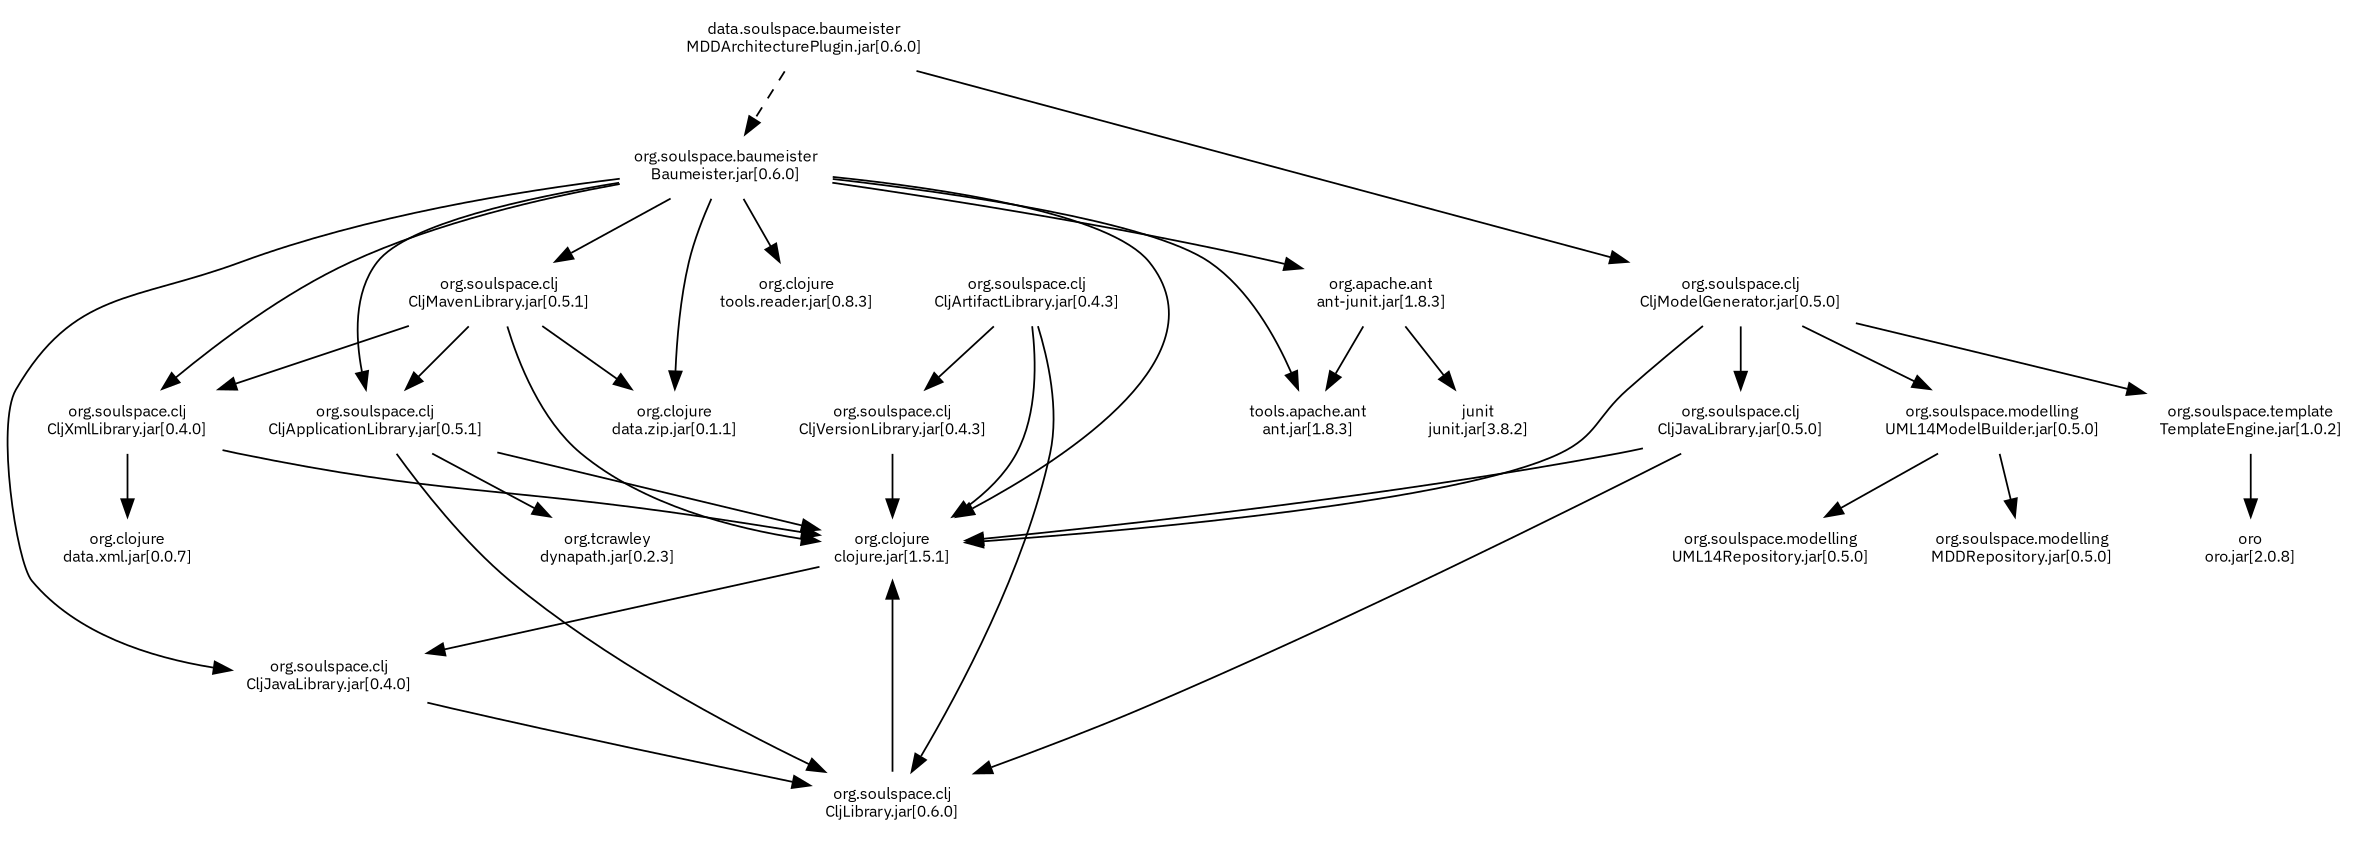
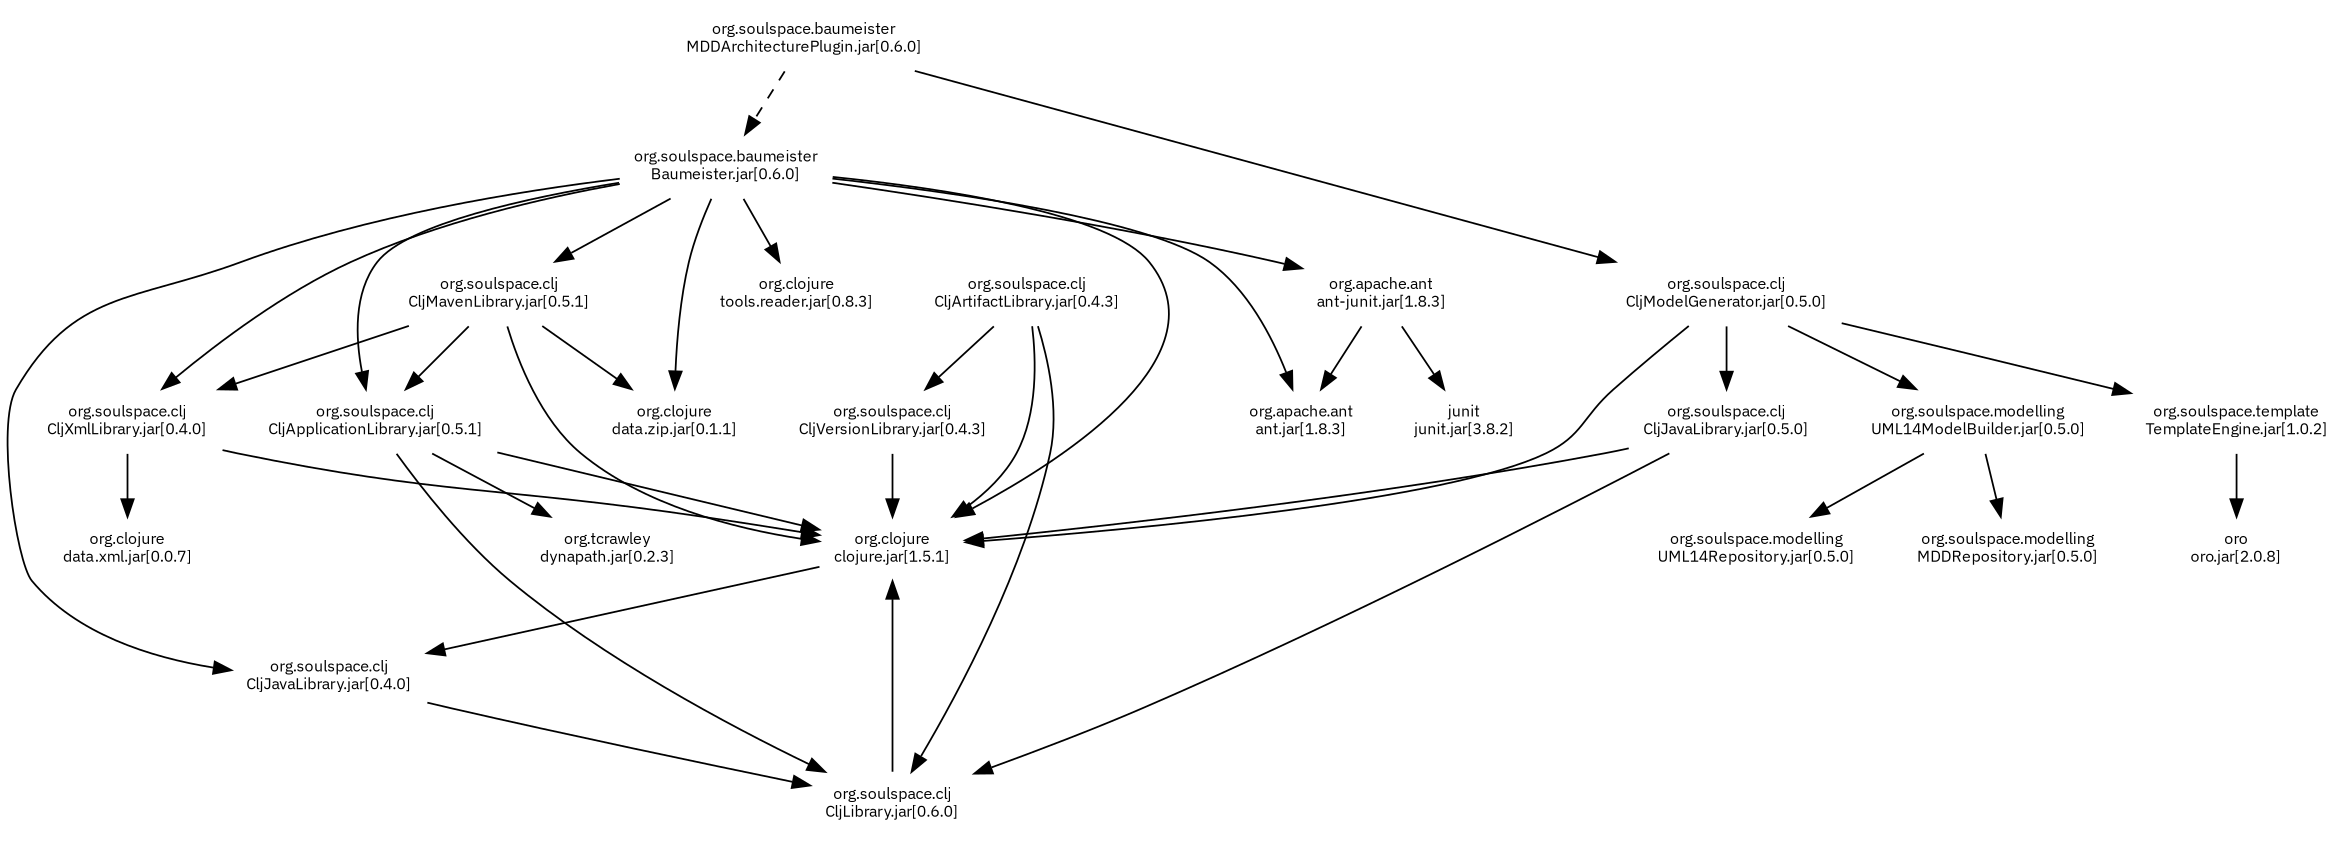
(804, 39) -> (804, 39)
(1309, 421) -> (1302, 421)
